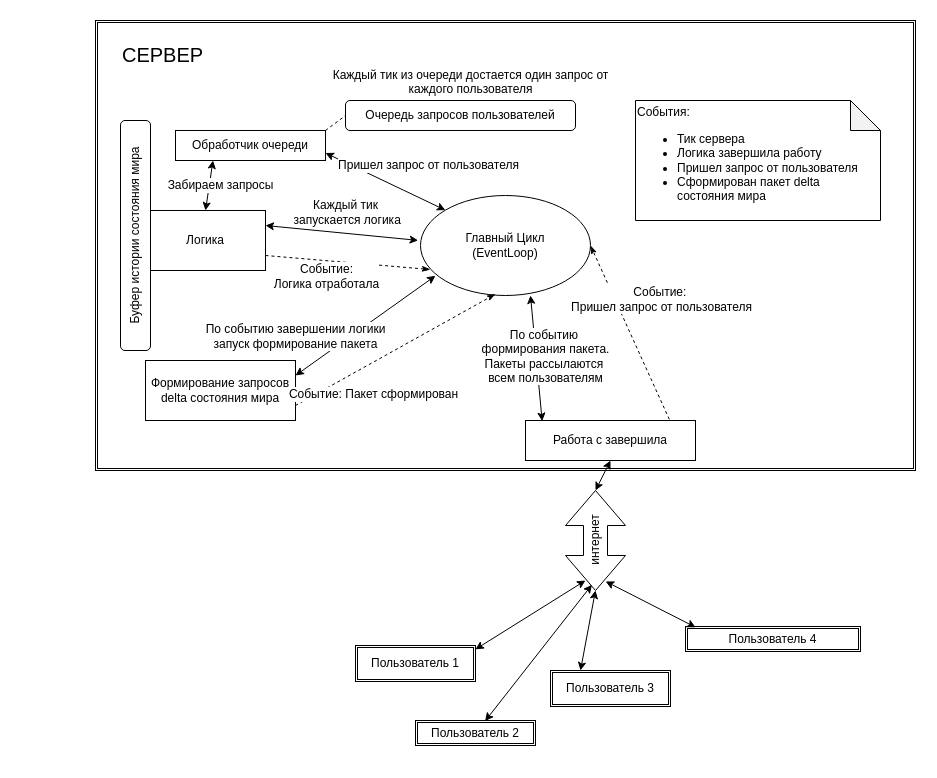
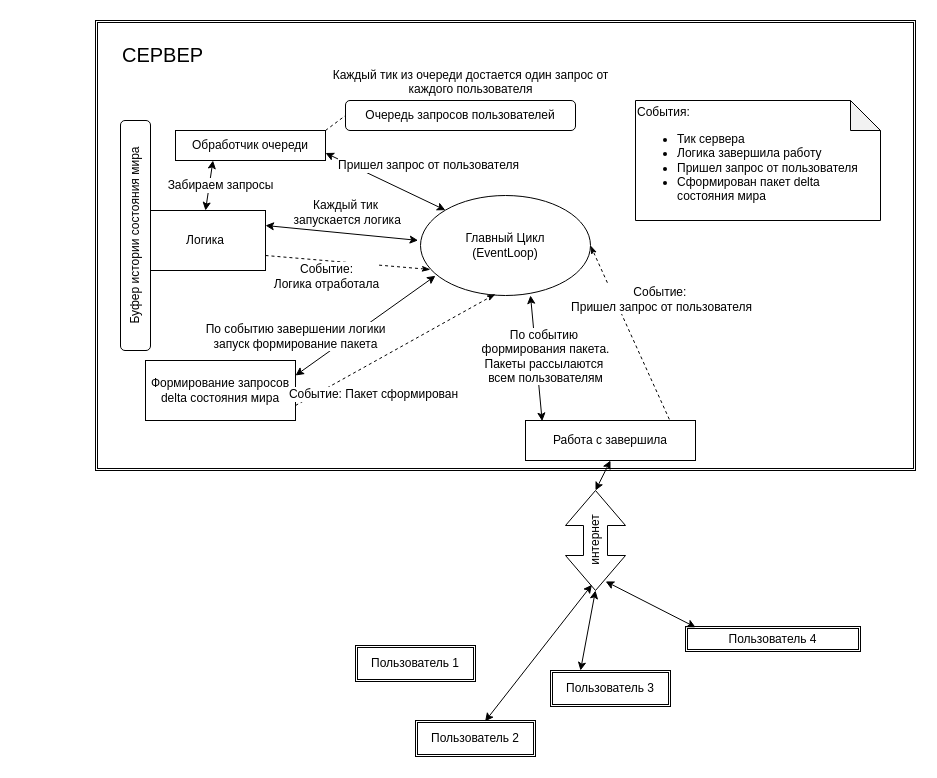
(530, 615) -> none
(476, 733) -> (476, 739)
